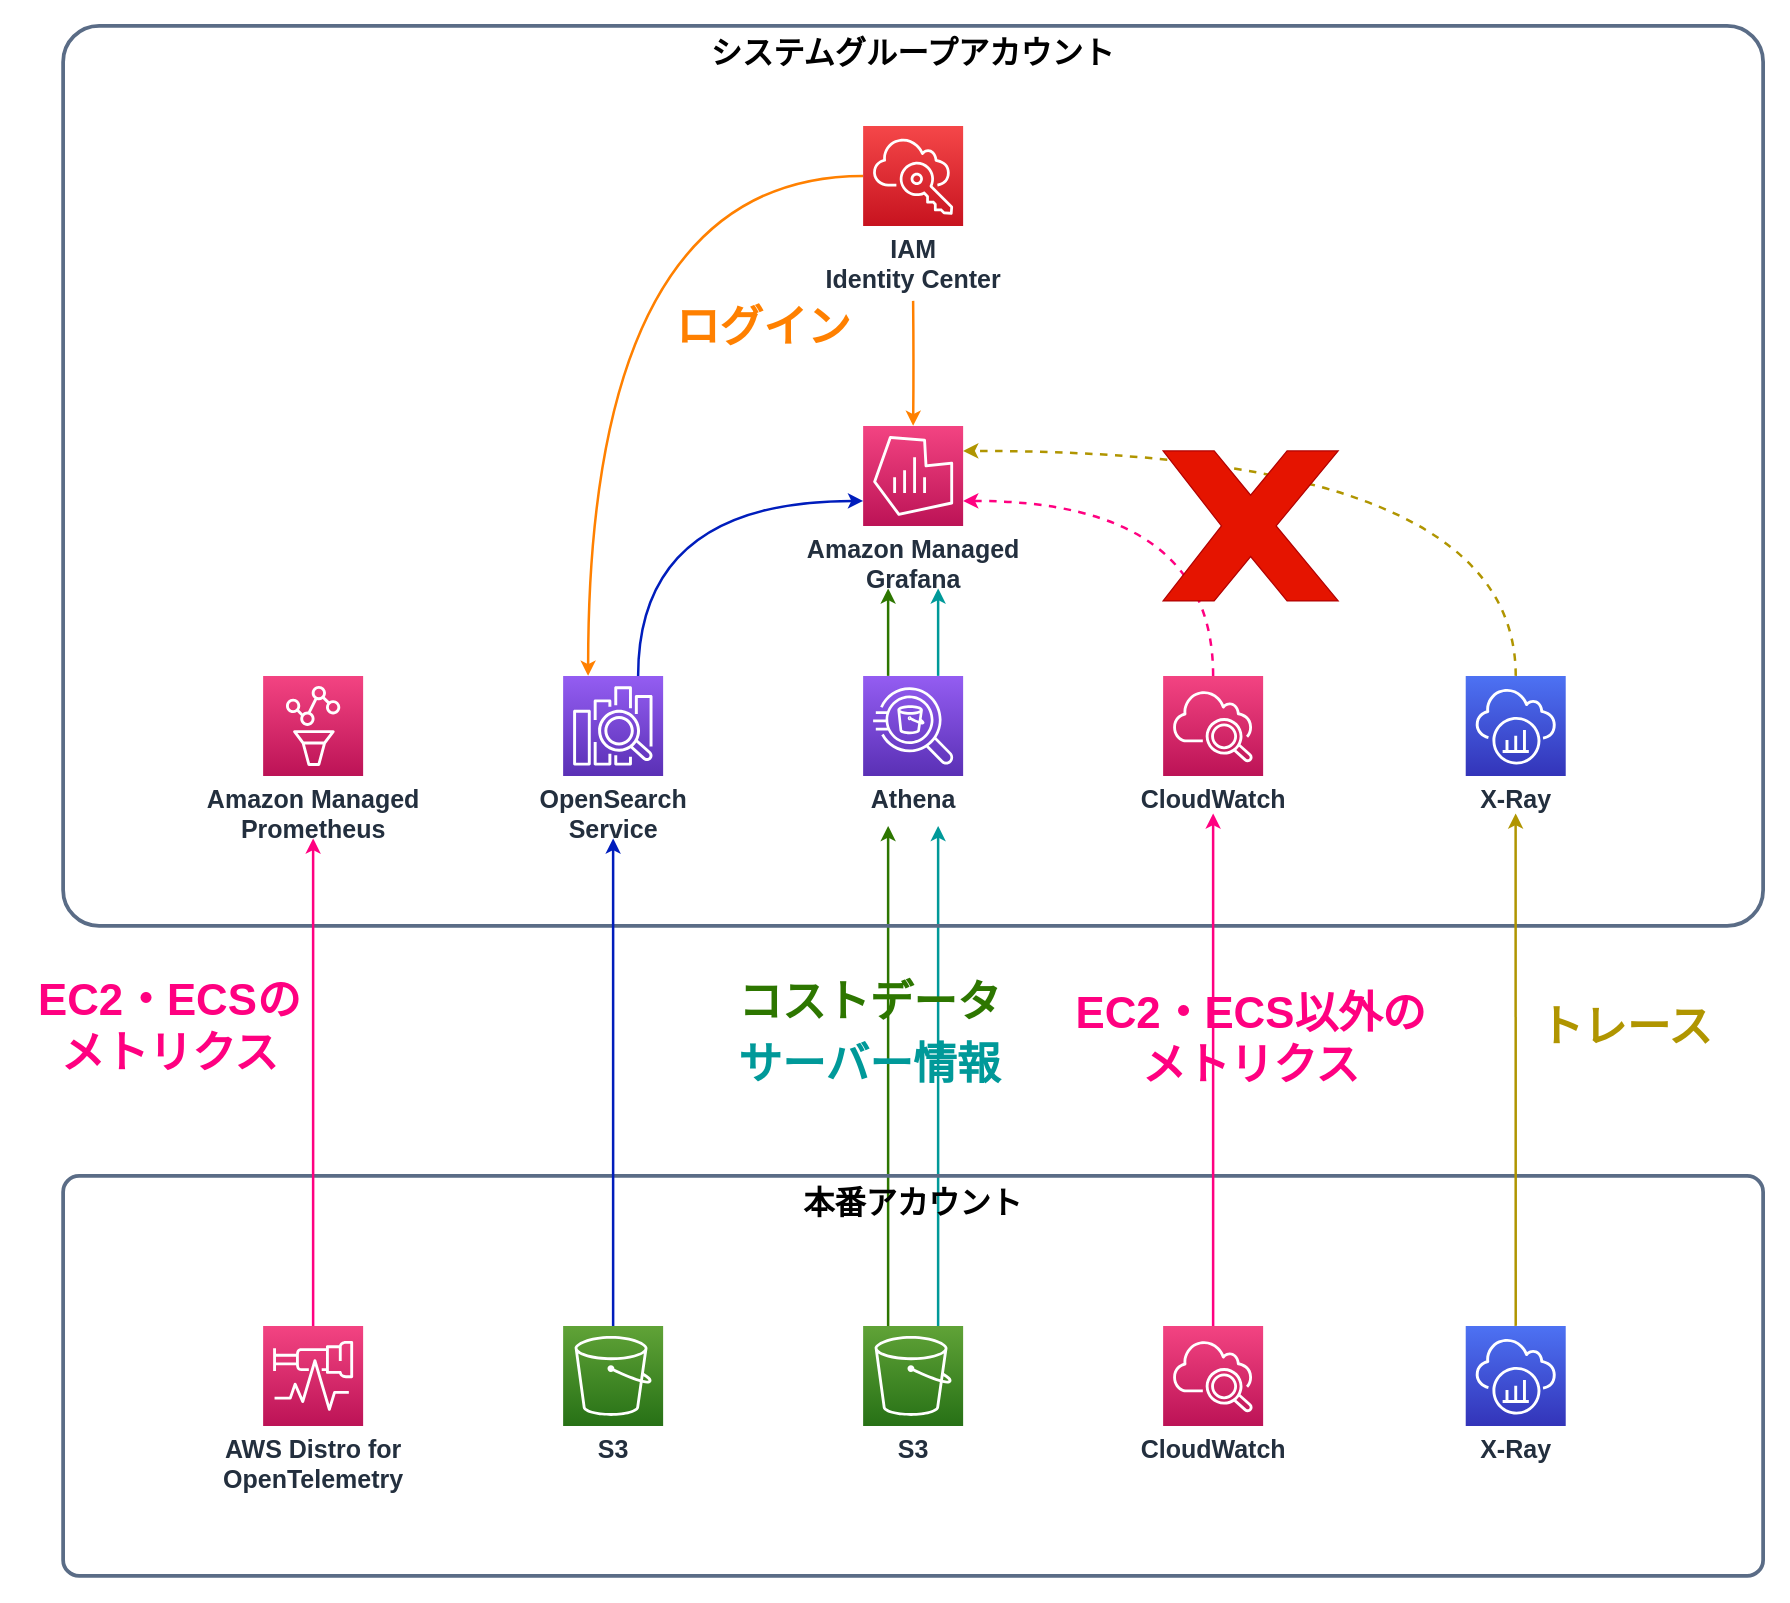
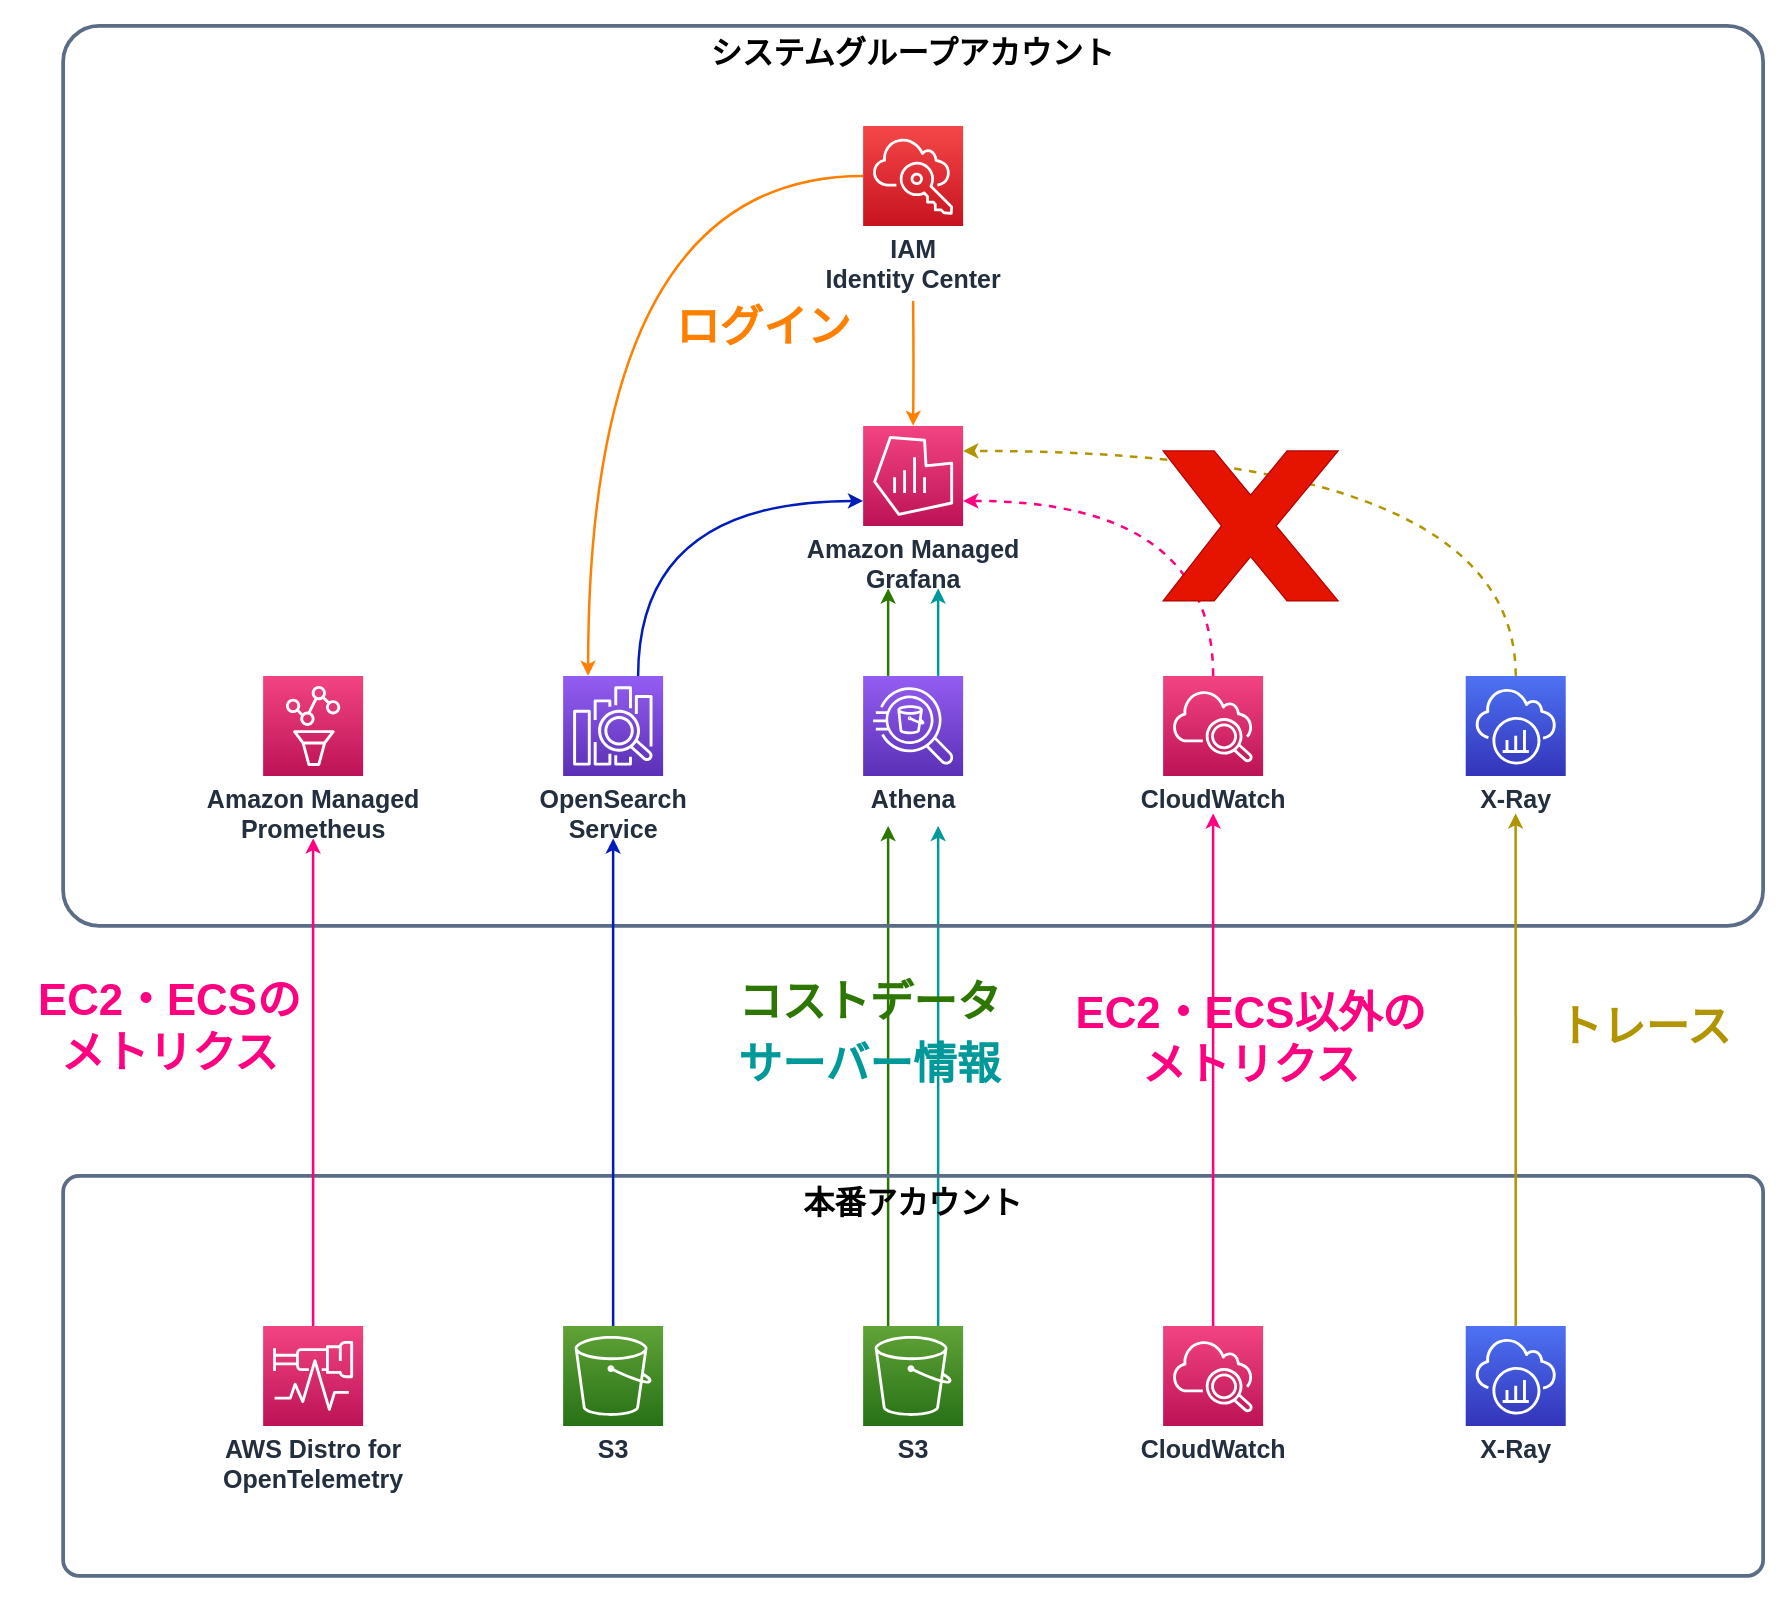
(1626, 1026) -> (1644, 1026)
